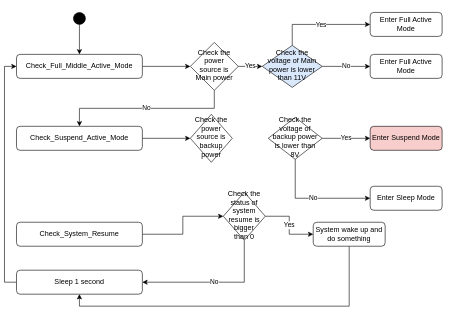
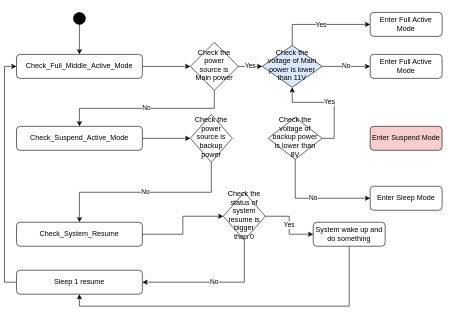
(346, 138) -> (310, 102)
none -> (80, 204)
(80, 282) -> (80, 282)
